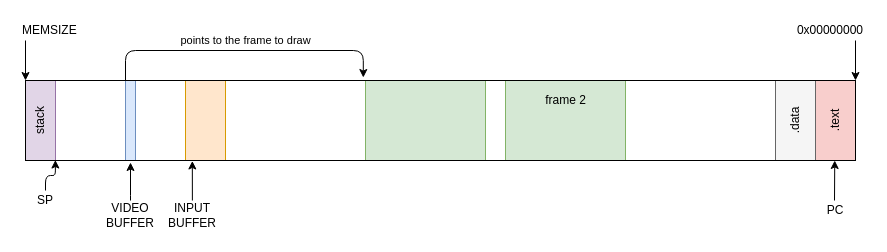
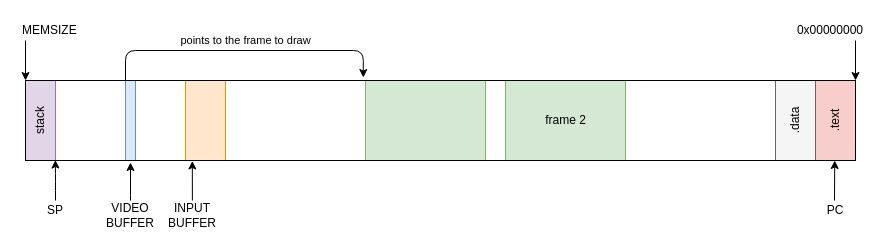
(566, 101) -> (566, 121)
(46, 201) -> (56, 211)
